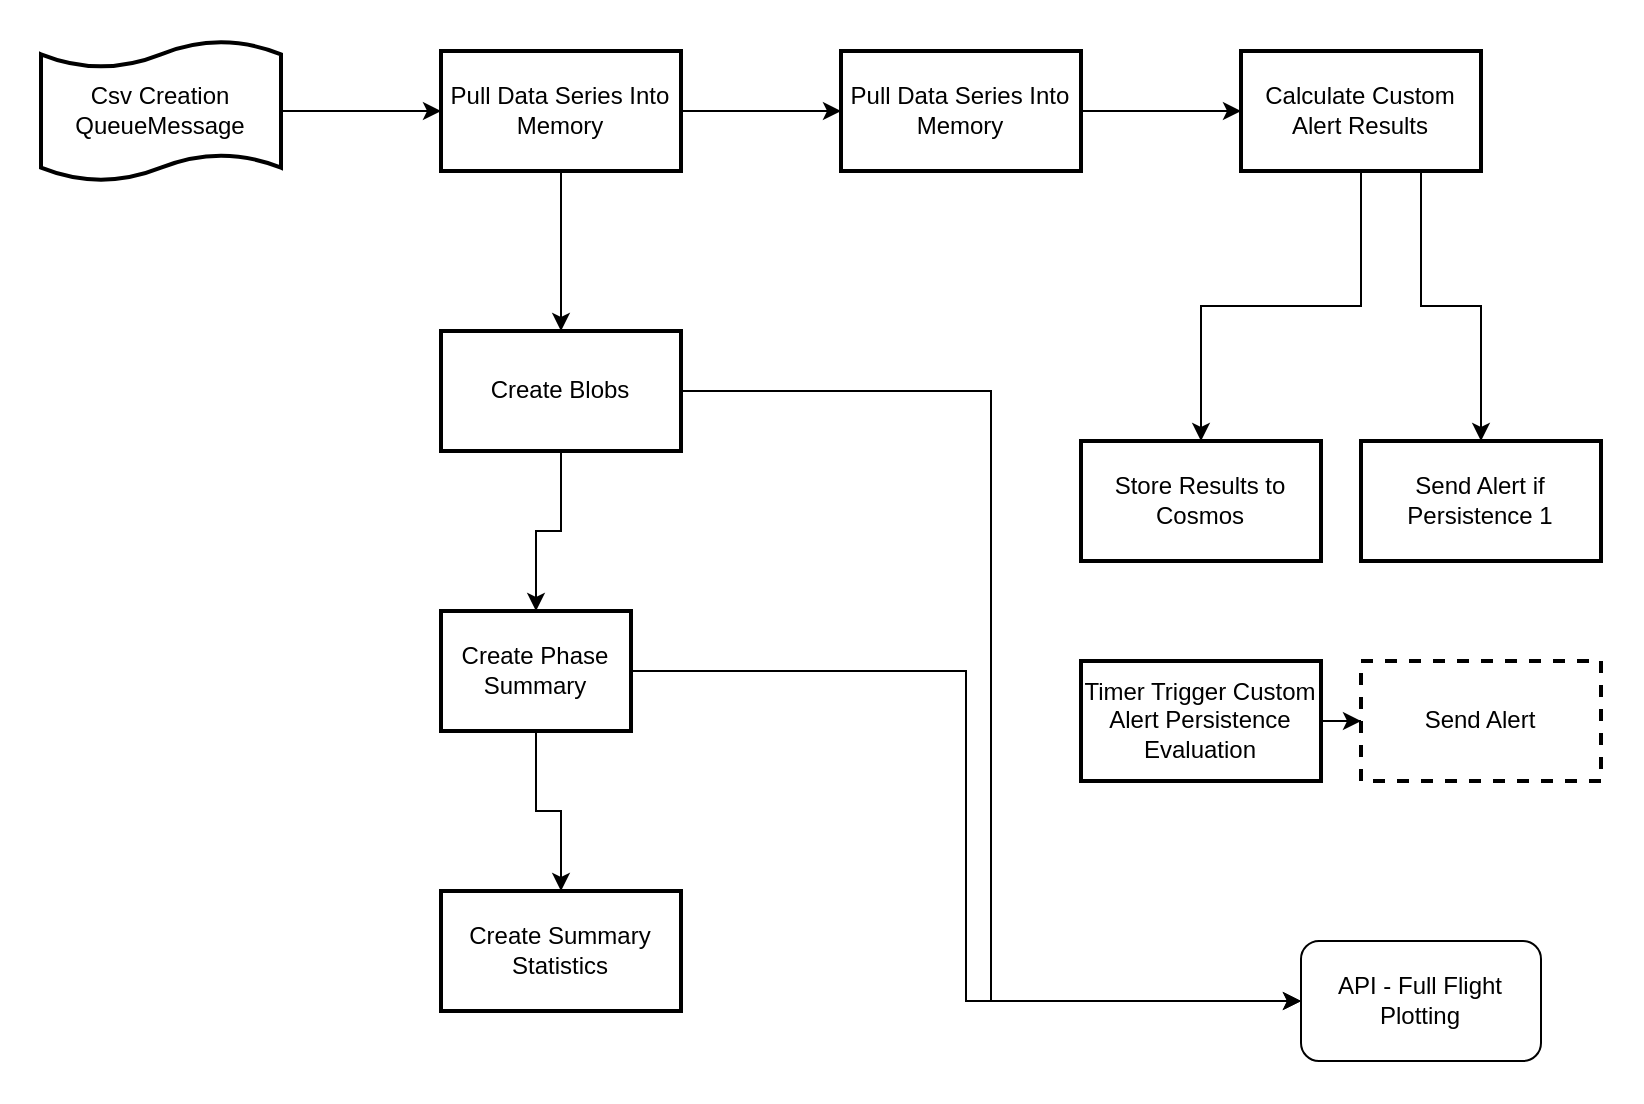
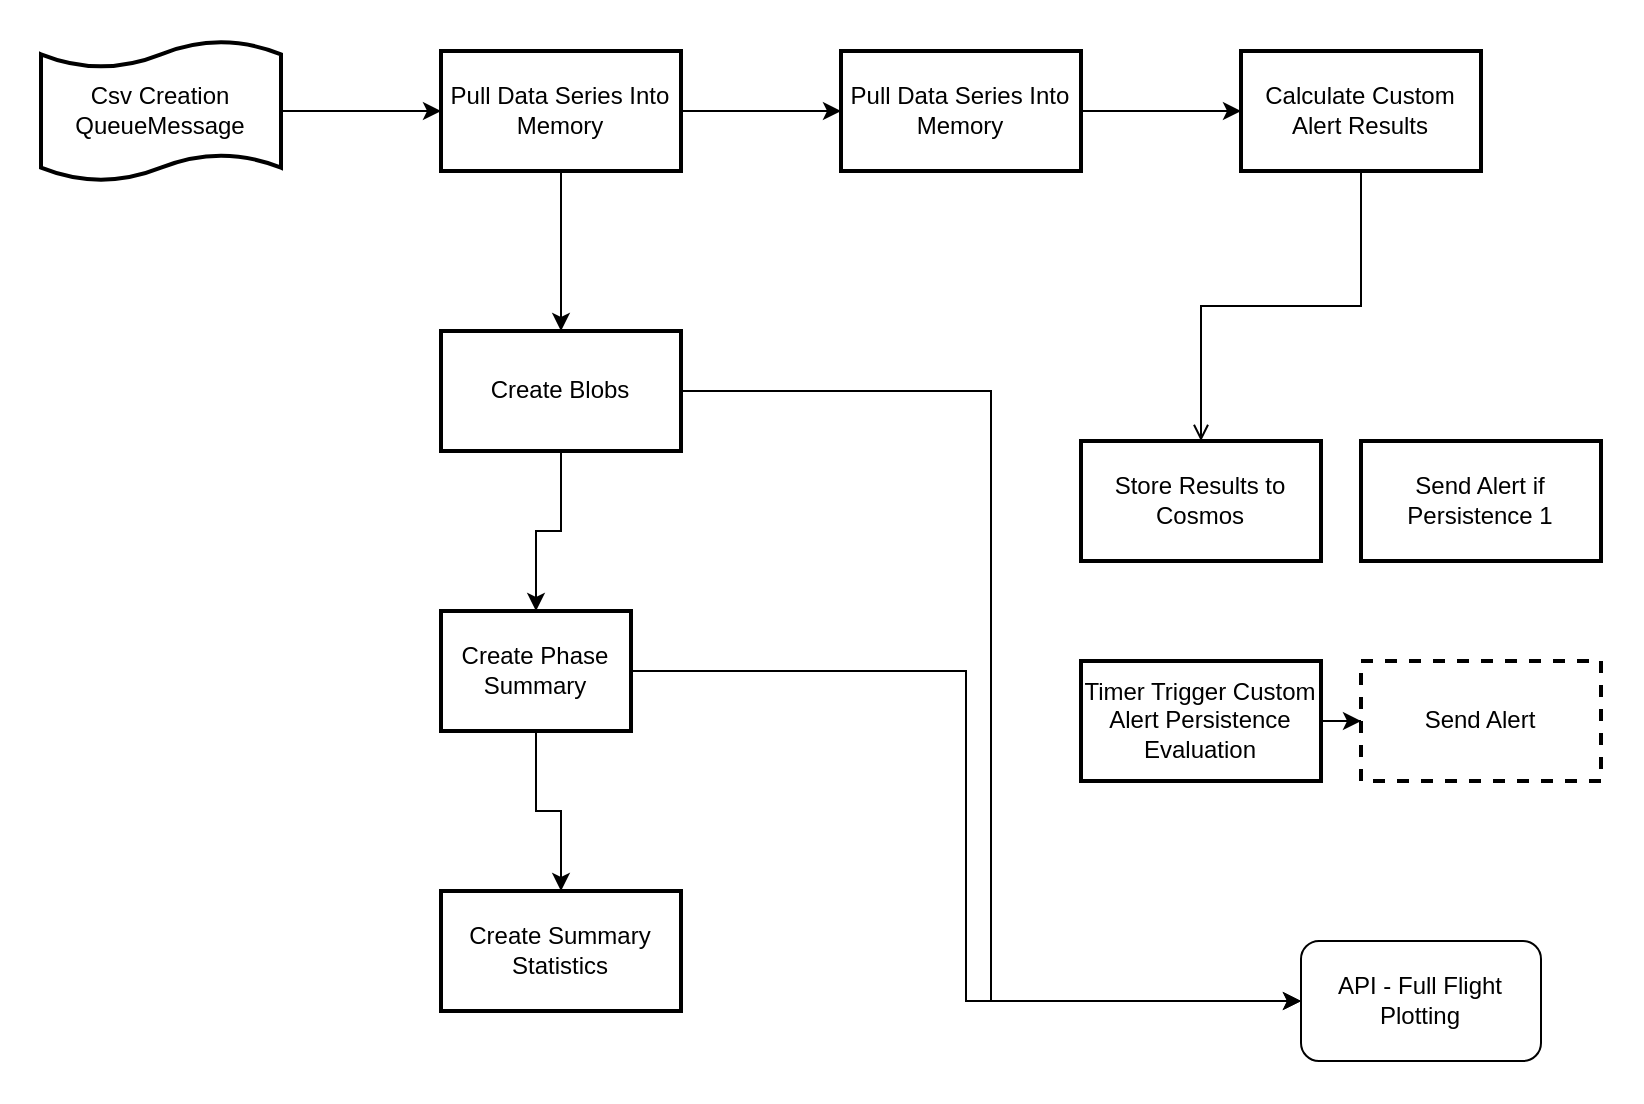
(1444, 306) -> none
(1201, 426) -> (1201, 428)
